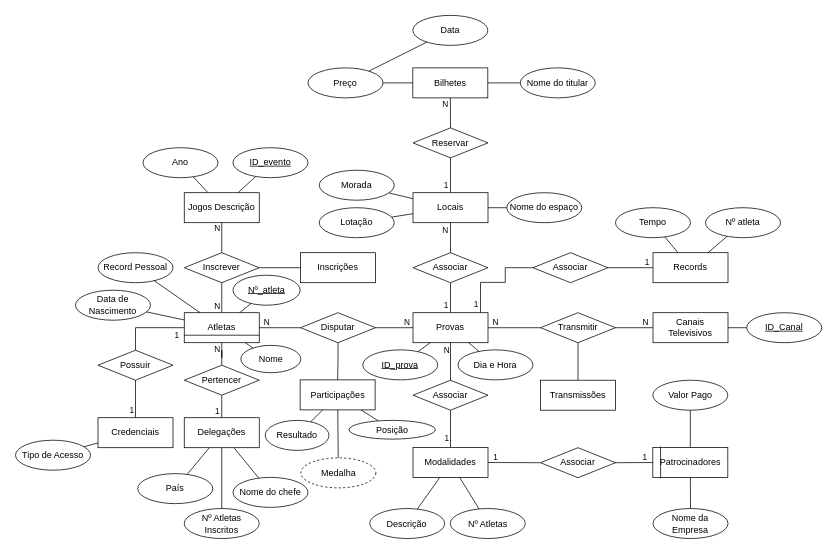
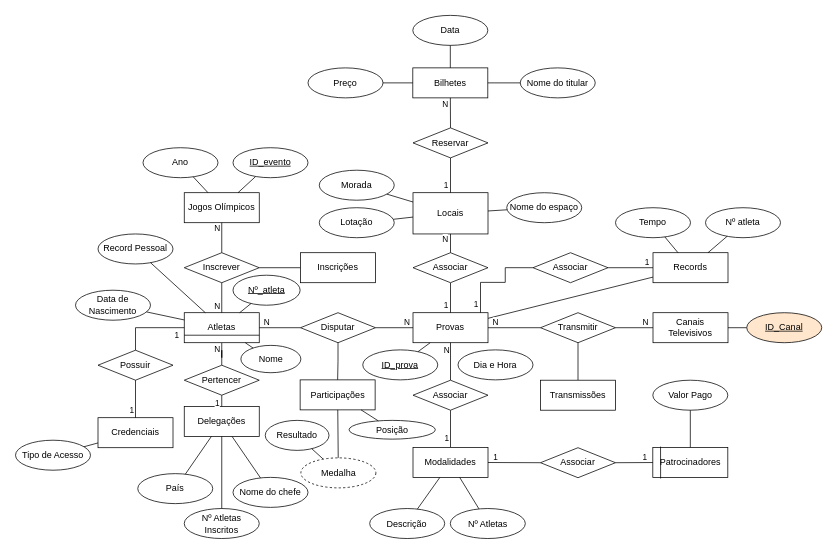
(398, 57) -> (450, 57)
(222, 207) -> (222, 207)
(450, 208) -> (450, 213)
(135, 268) -> (135, 249)
(784, 328) -> (784, 328)
(473, 347) -> (570, 298)
(317, 416) -> (317, 454)
(222, 433) -> (222, 421)
(690, 492) -> none
(690, 524) -> none
